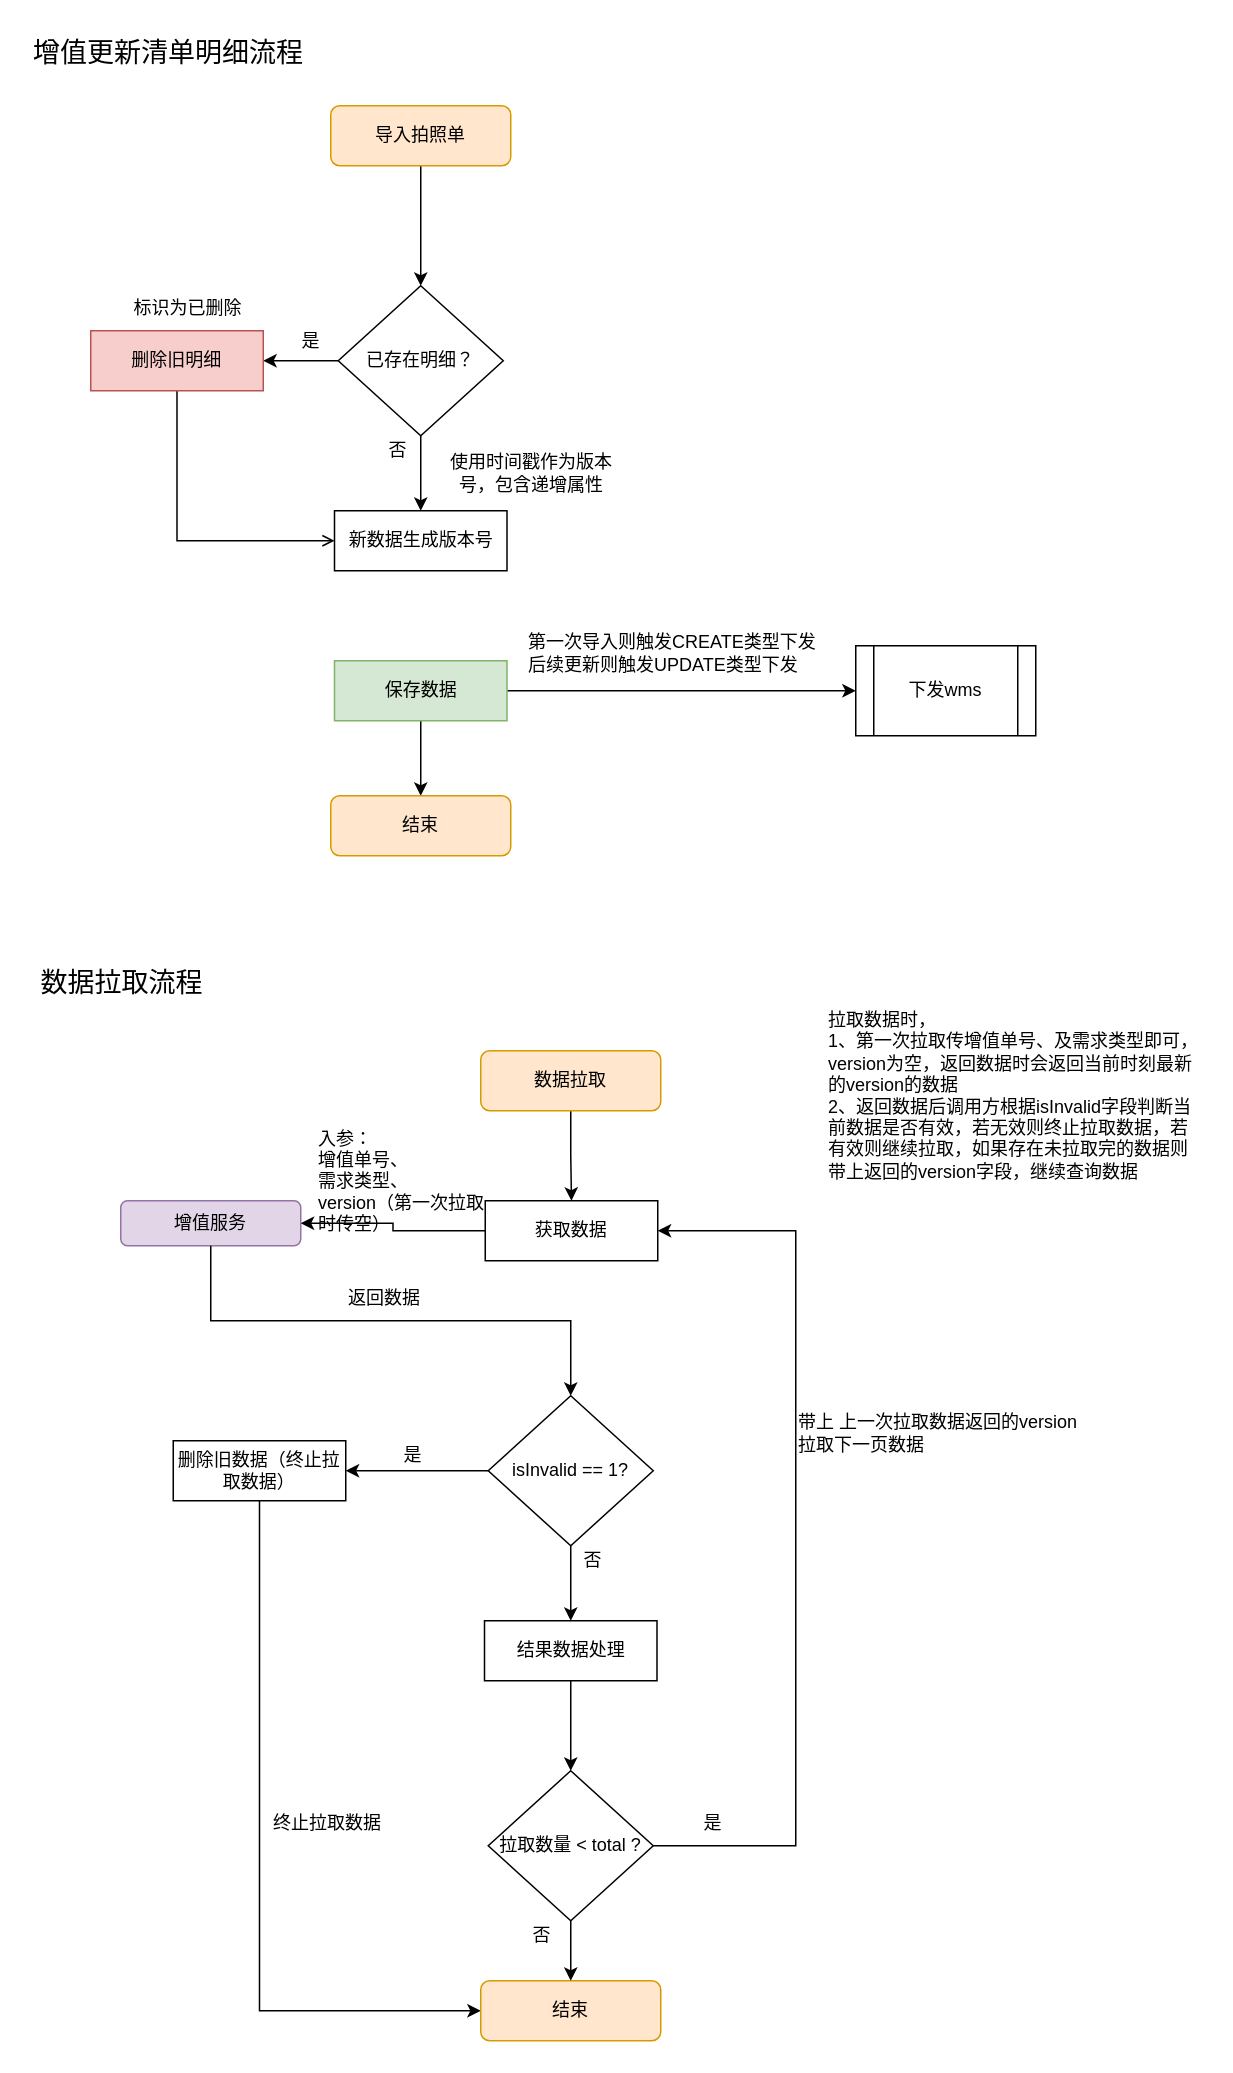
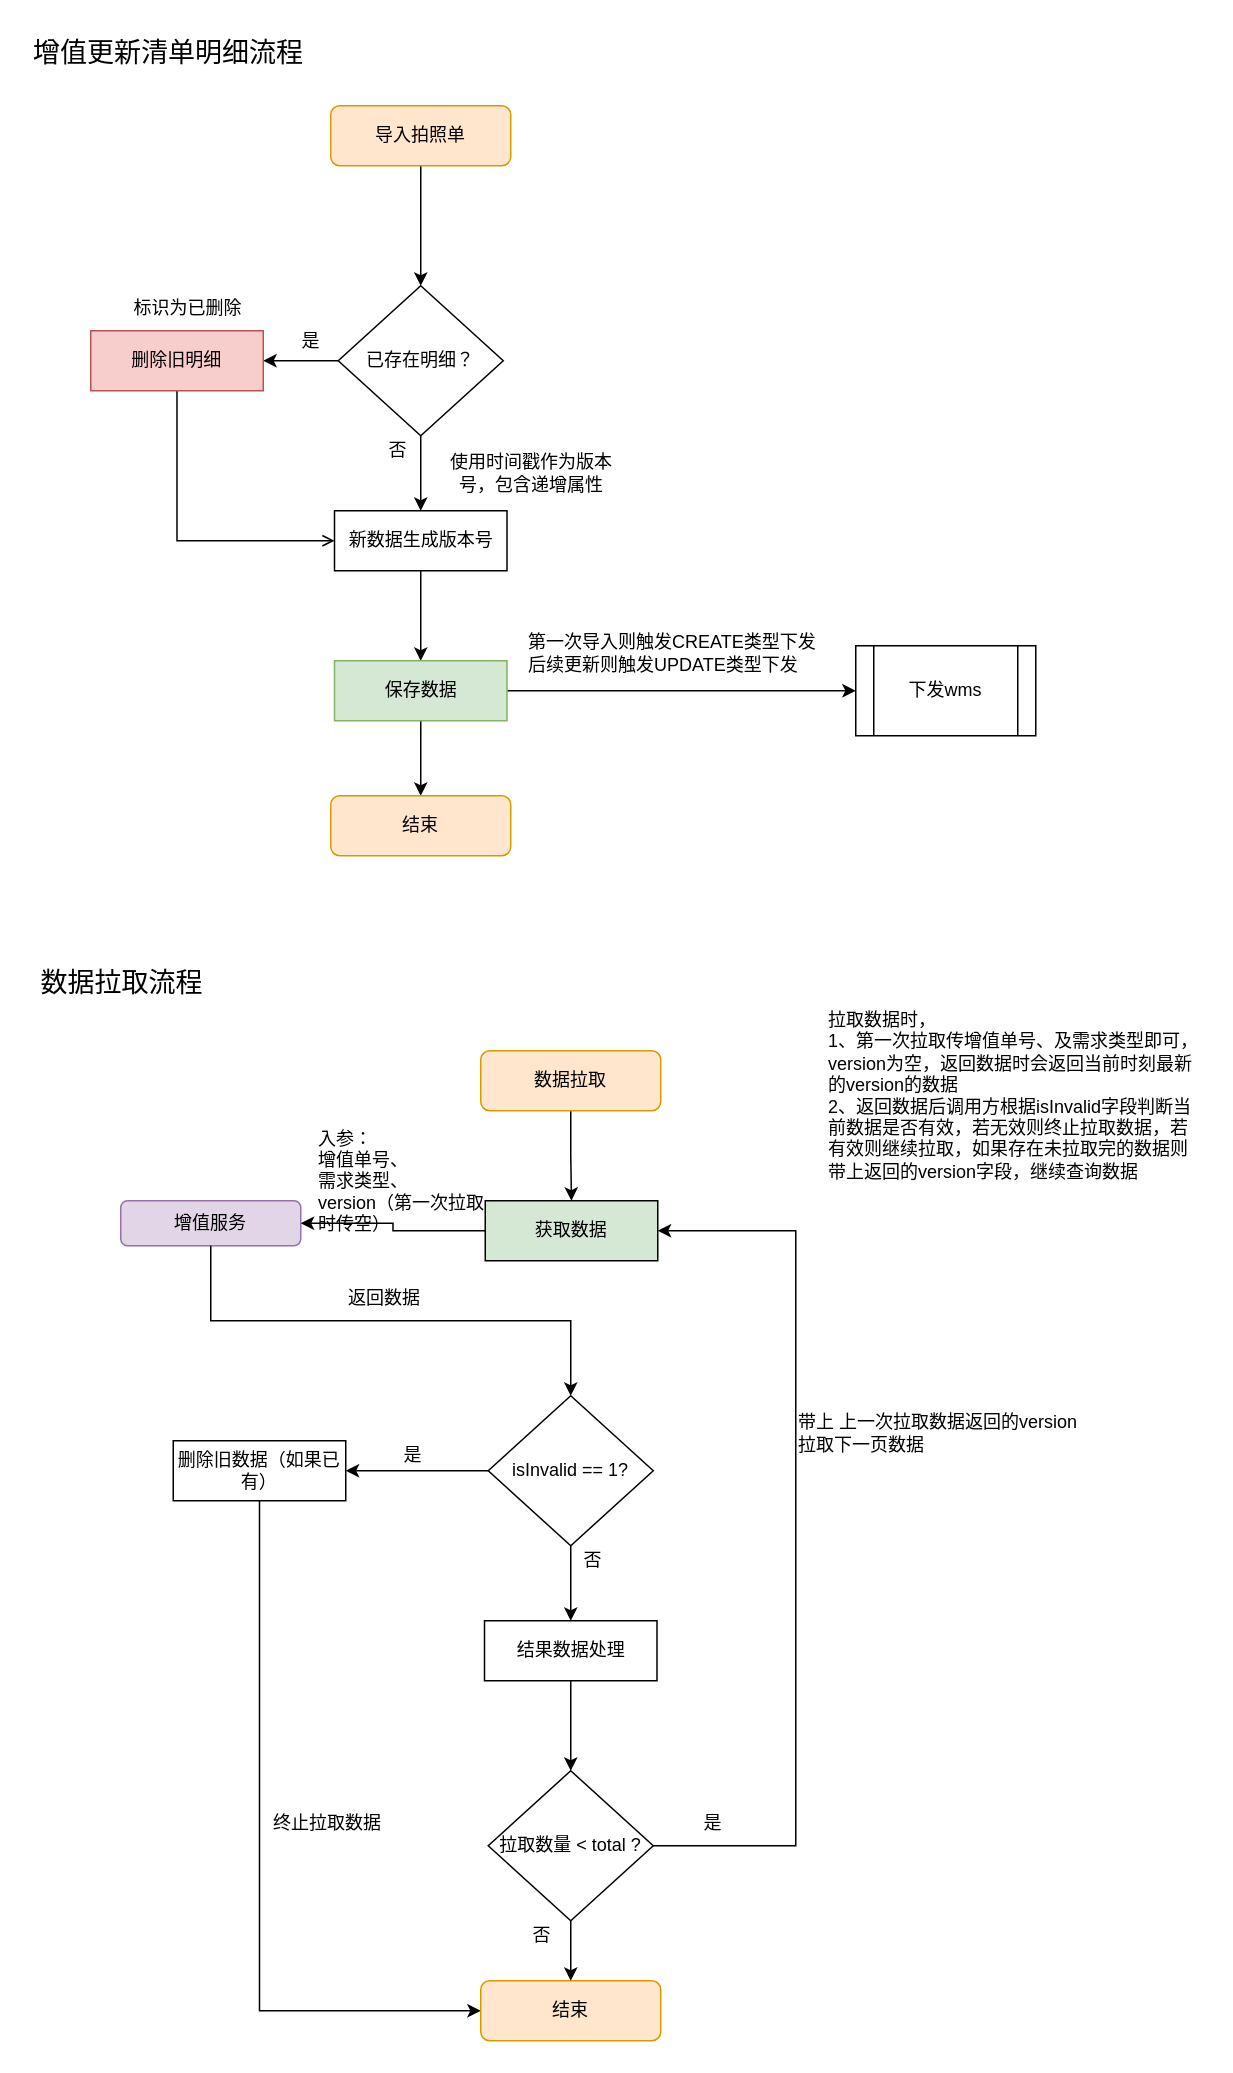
none -> (421, 611)
(572, 1231) -> (572, 1231)
(260, 1471) -> (260, 1471)
